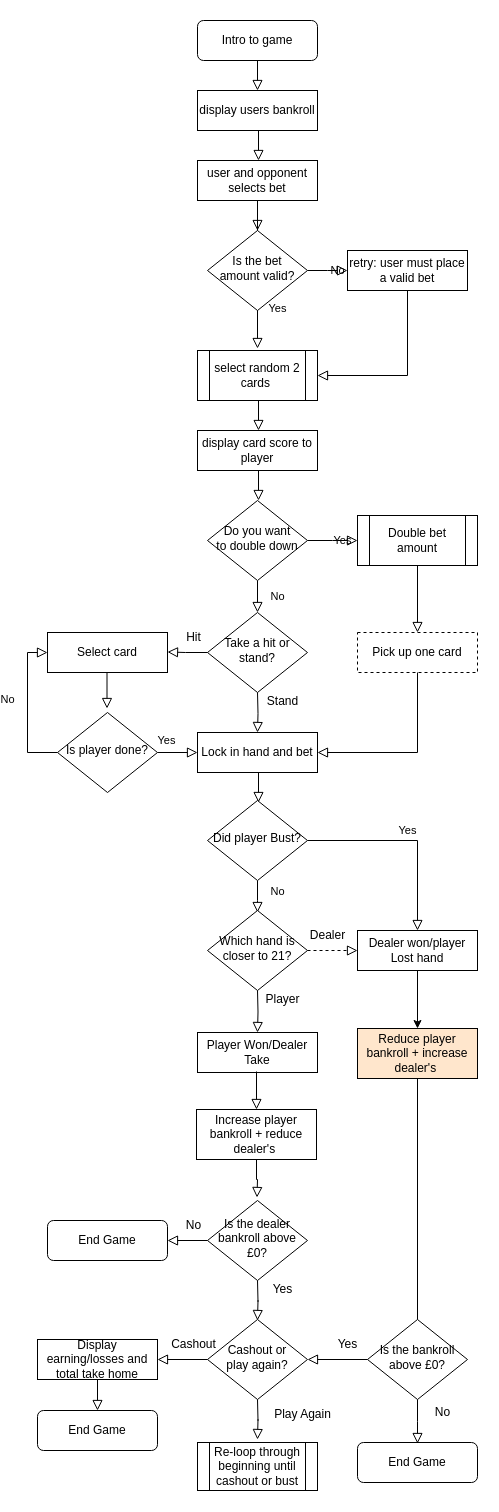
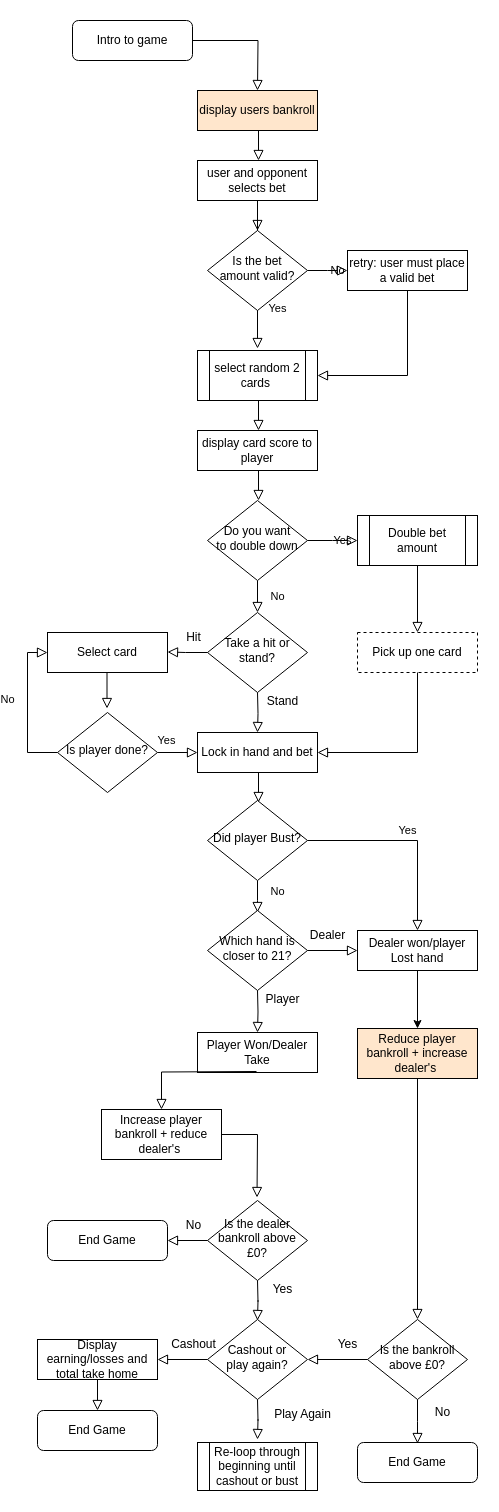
(258, 41) -> (133, 41)
(258, 111) -> (258, 111)
(326, 951) -> (326, 951)
(257, 1135) -> (162, 1135)
(418, 1313) -> (418, 1308)
